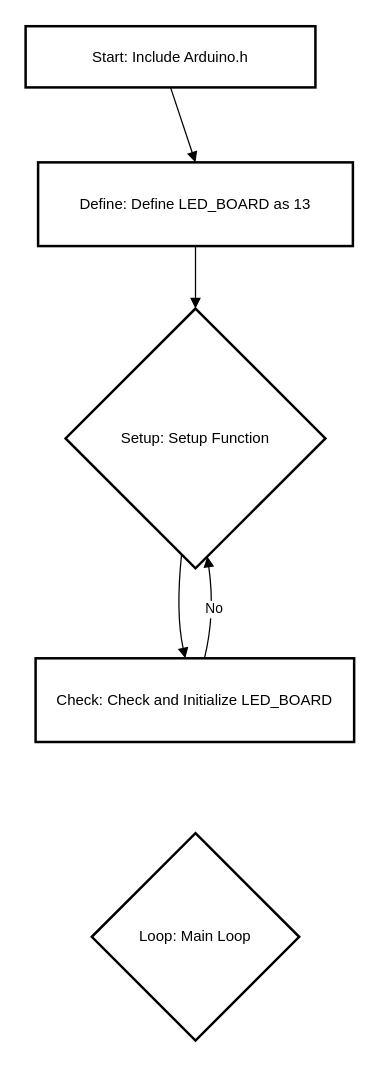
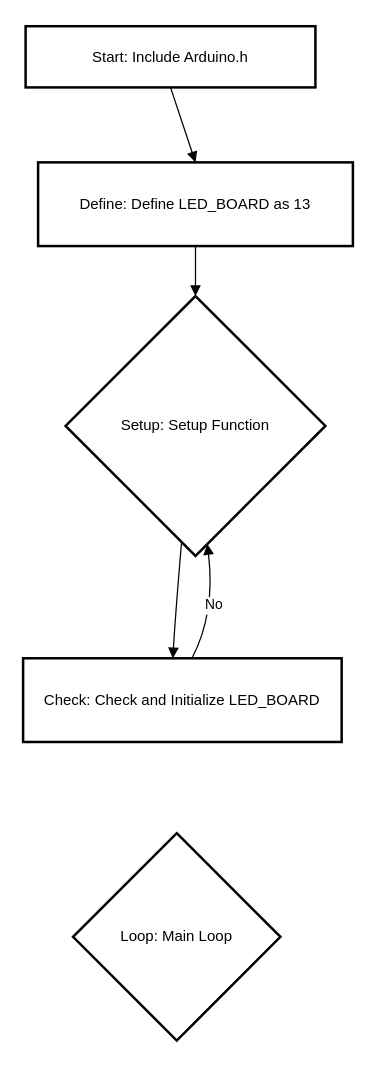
(196, 438) -> (196, 426)
(195, 700) -> (183, 700)
(196, 937) -> (177, 937)
